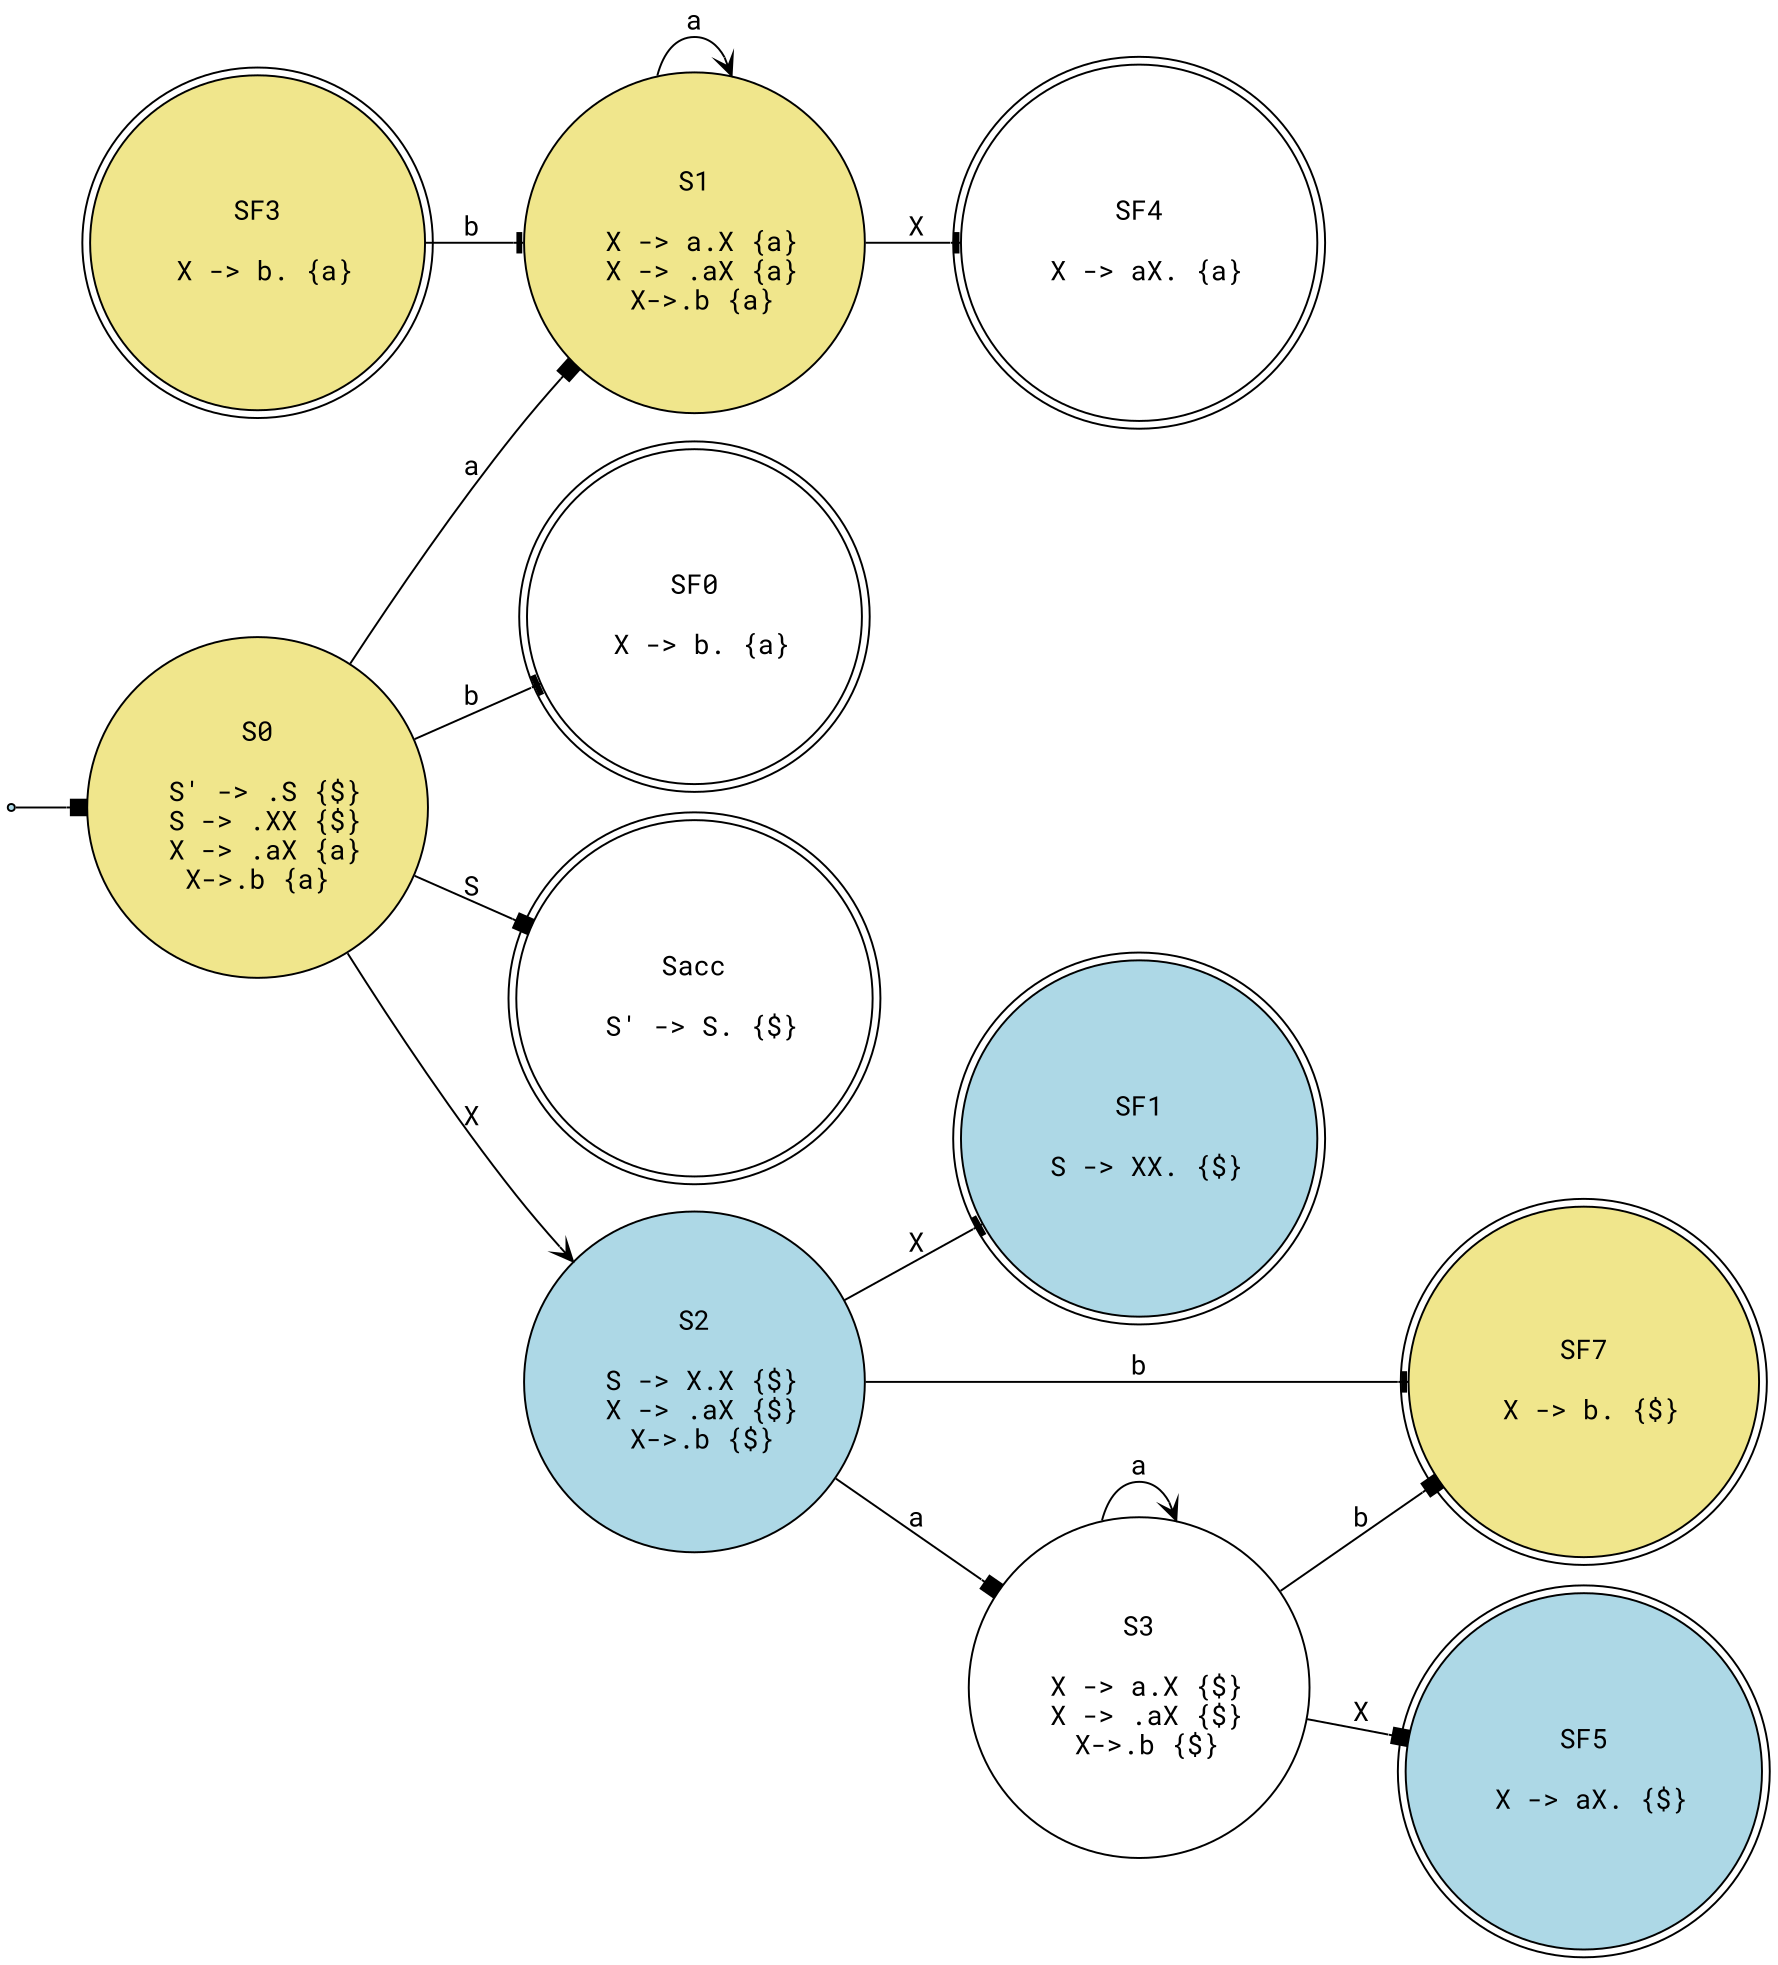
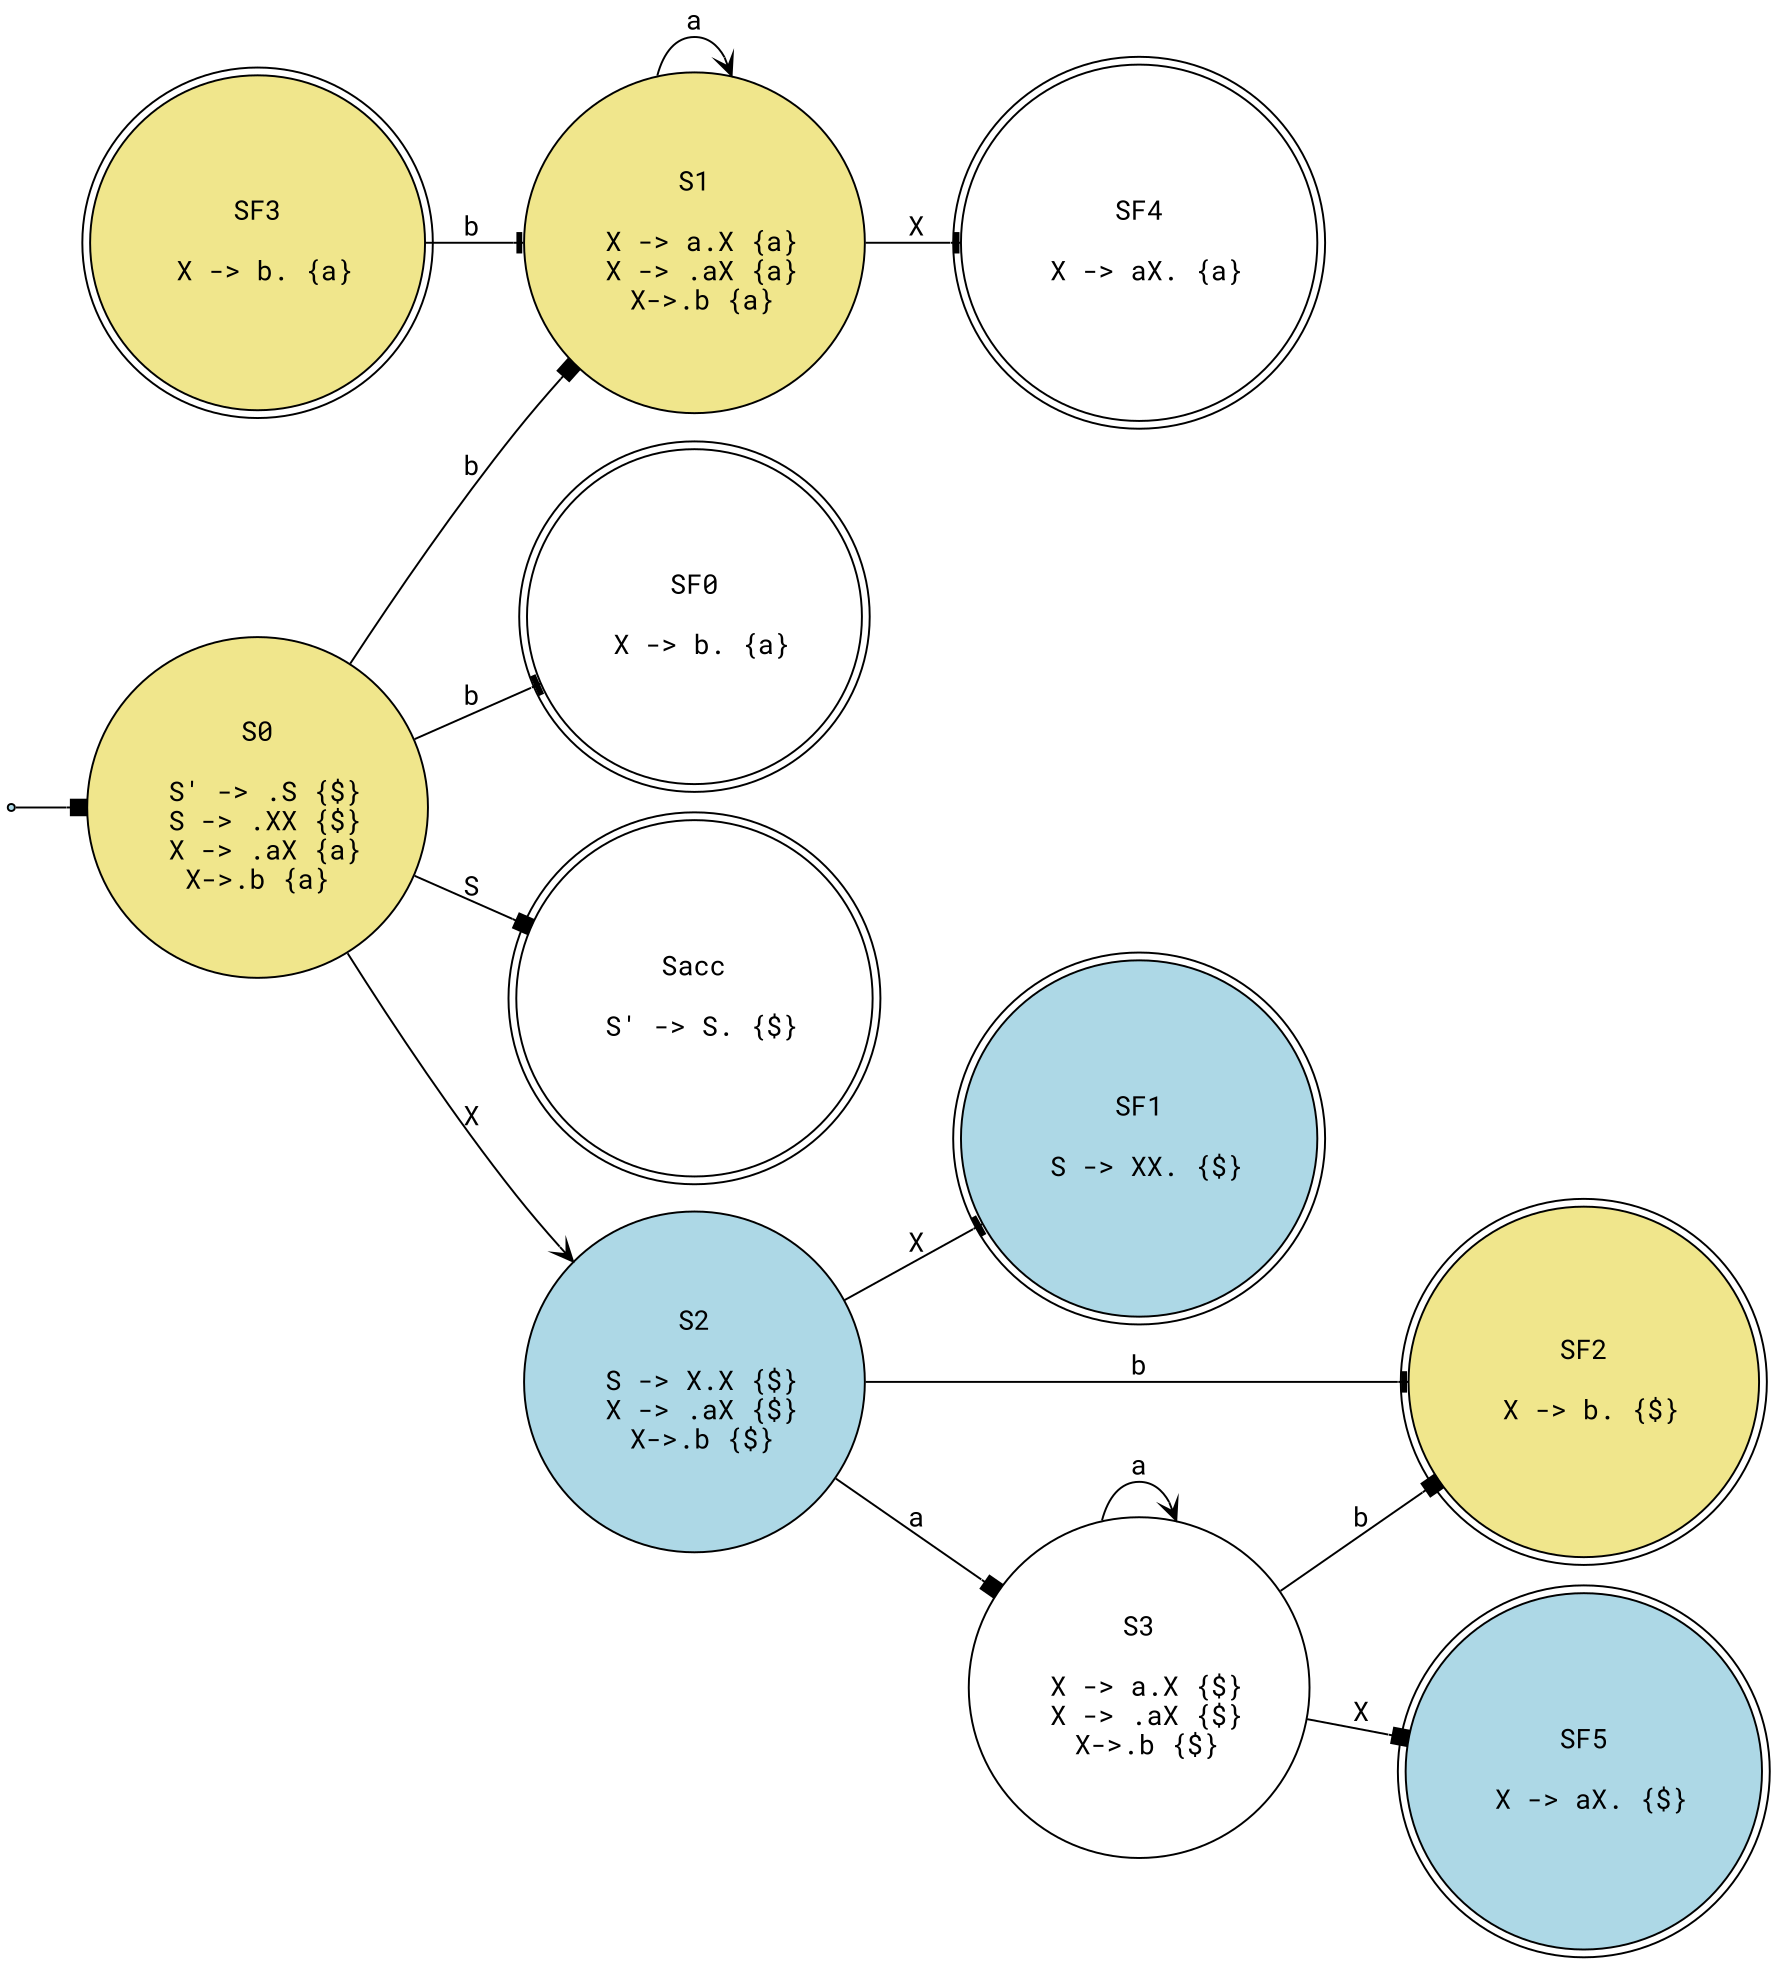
(472, 468) -> (472, 468)
(1584, 1382) -> (1584, 1382)
